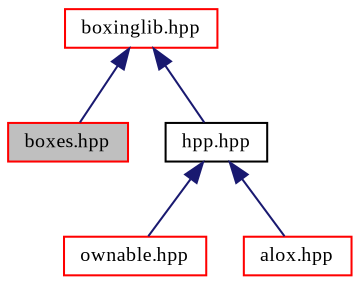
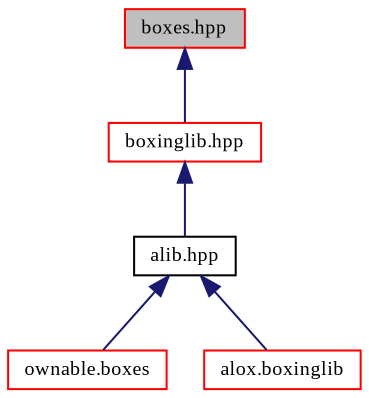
(99, 94) -> (185, 96)
(216, 142) -> (185, 256)
(135, 256) -> (87, 370)
(298, 256) -> (282, 370)
